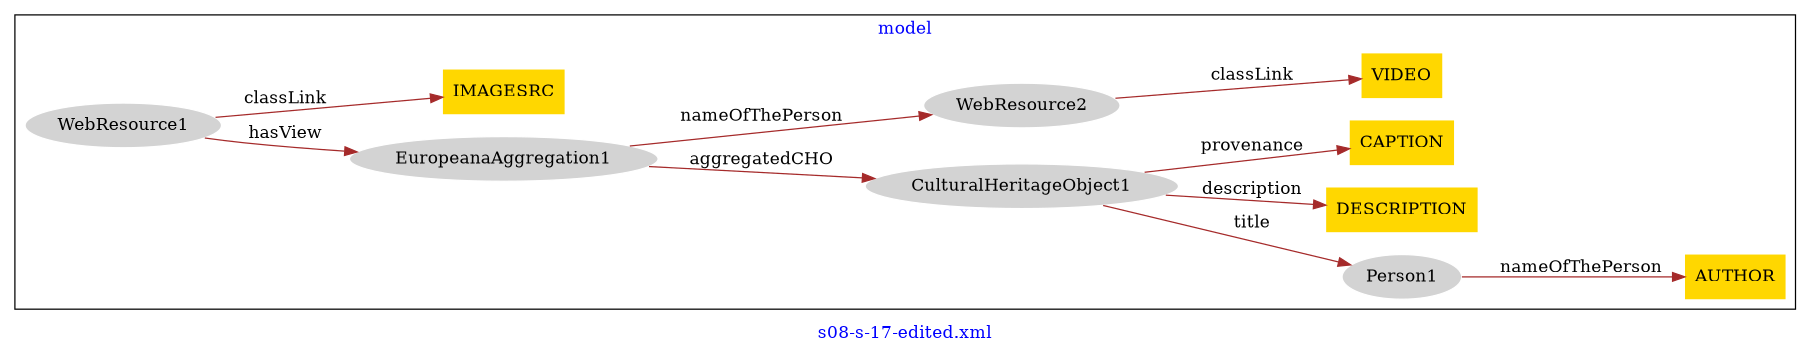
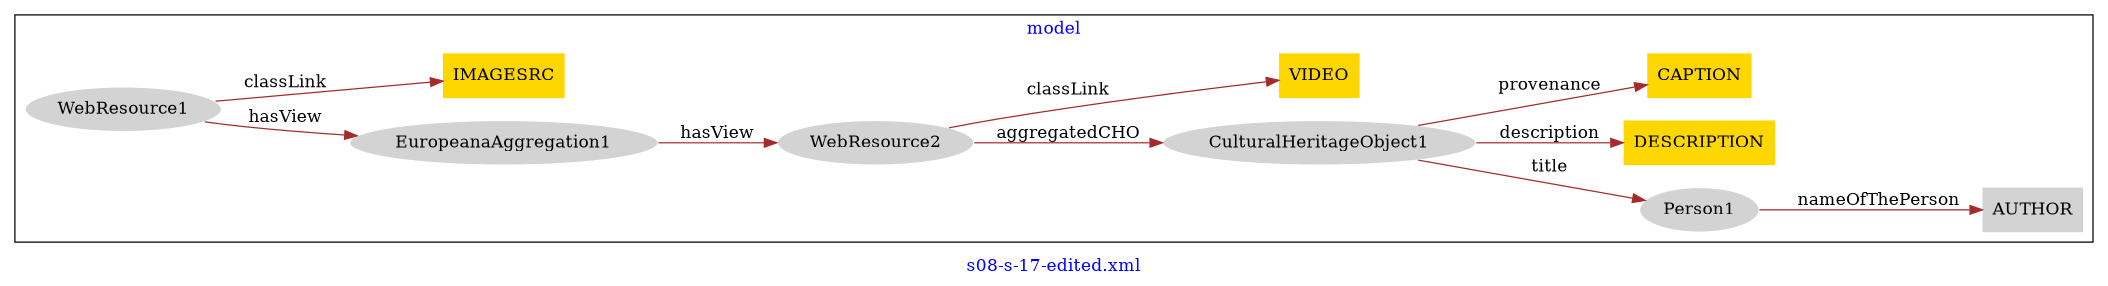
(762, 116) -> (718, 133)
(756, 172) -> (1062, 143)
(1735, 277) -> (2033, 210)
